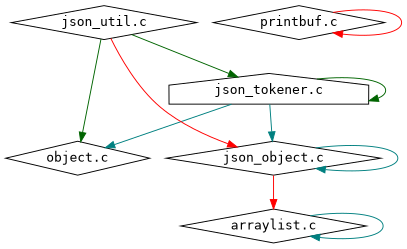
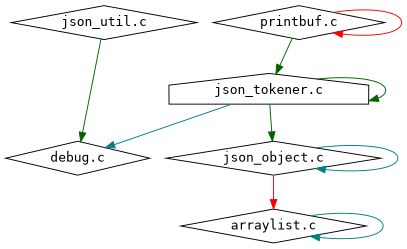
(180, 54) -> (286, 52)
(157, 104) -> none
(271, 118) -> (271, 118)
(78, 158) -> (78, 158)
